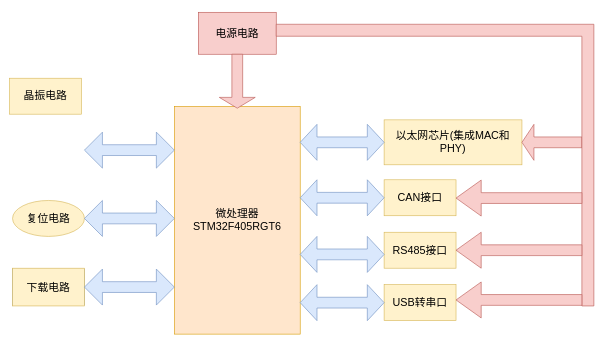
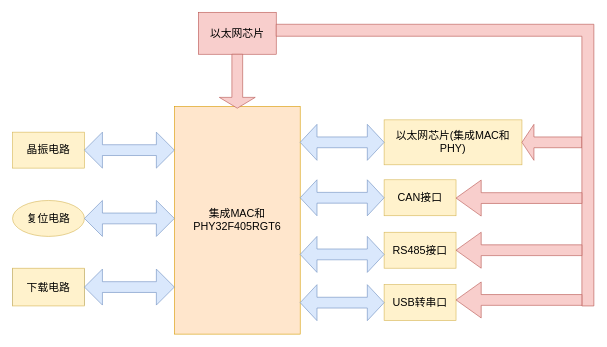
(237, 33) -> (237, 33)
(45, 96) -> (48, 150)
(237, 221) -> (237, 221)
